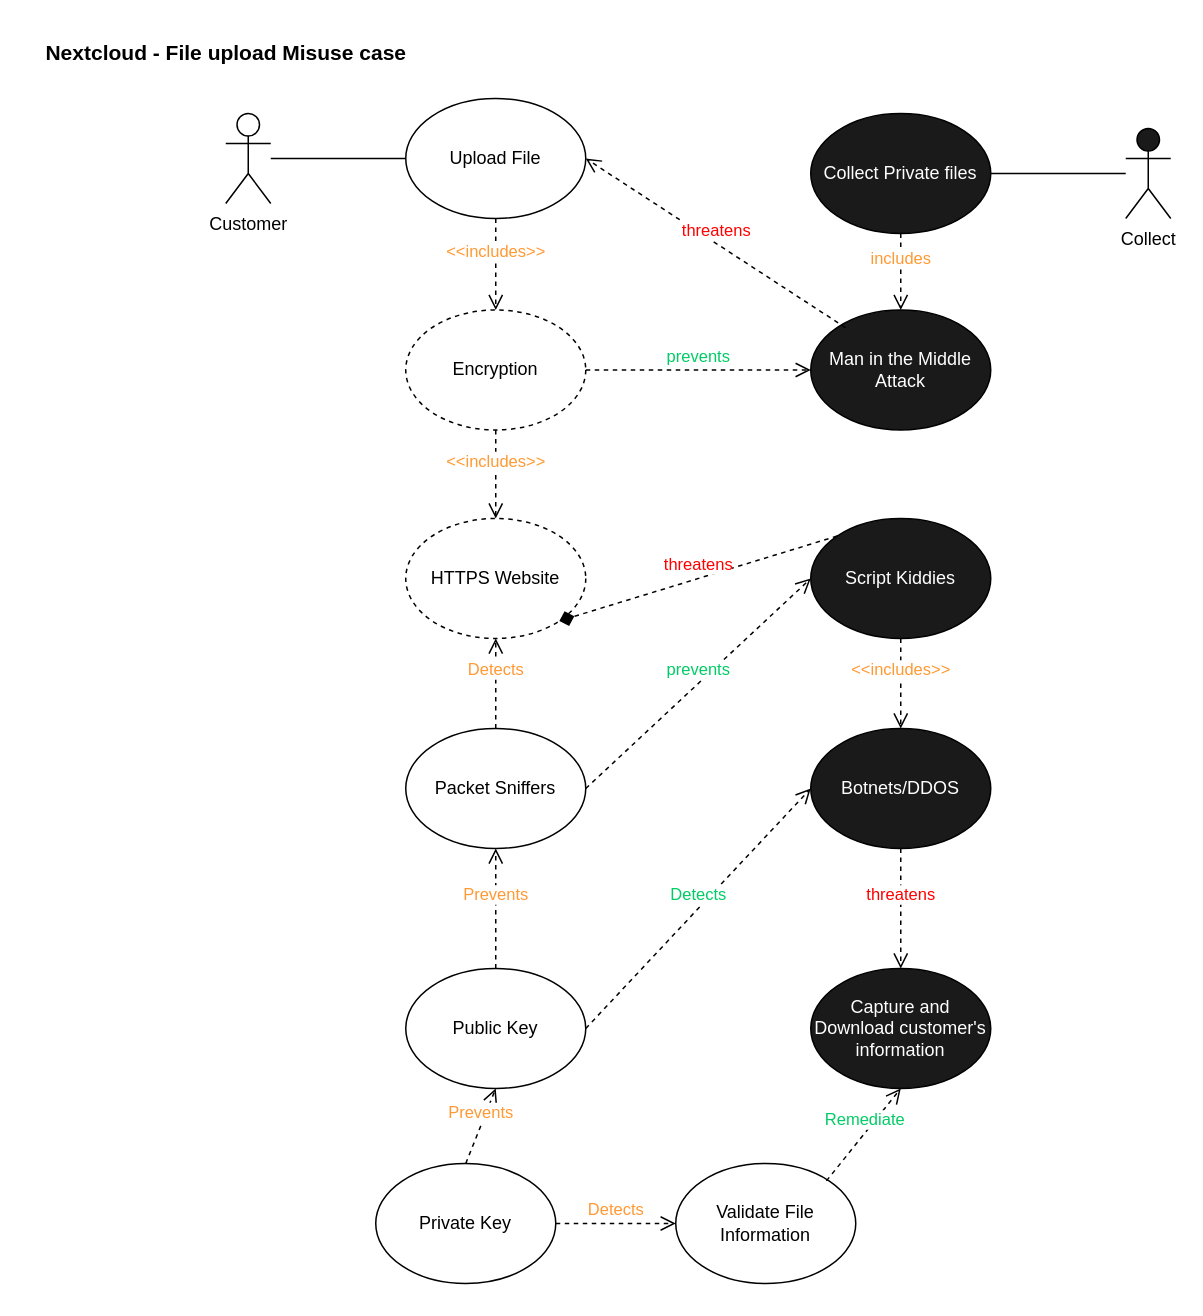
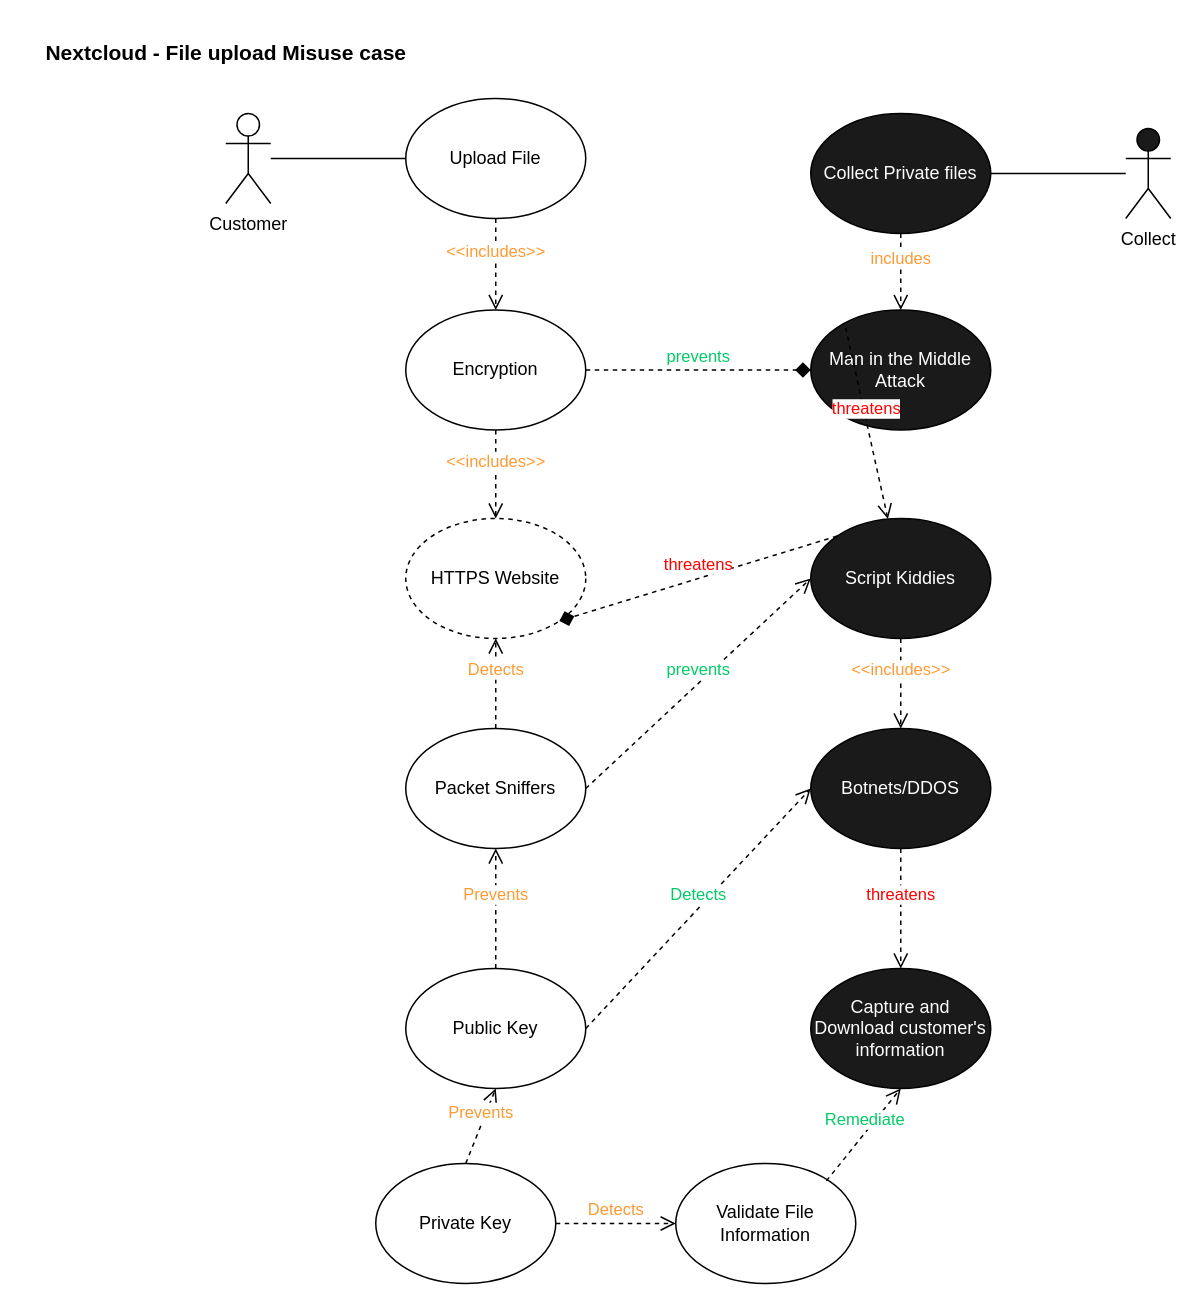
(714, 242) -> (874, 456)
(496, 370) -> (496, 370)
(801, 370) -> (795, 370)
